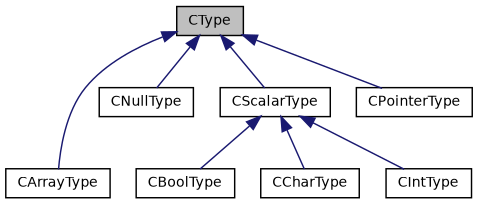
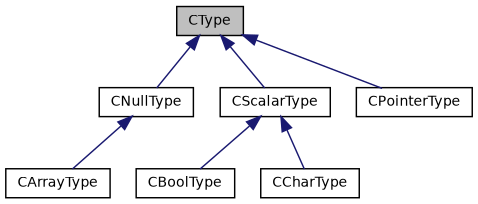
(88, 85) -> (97, 147)
(429, 183) -> none
